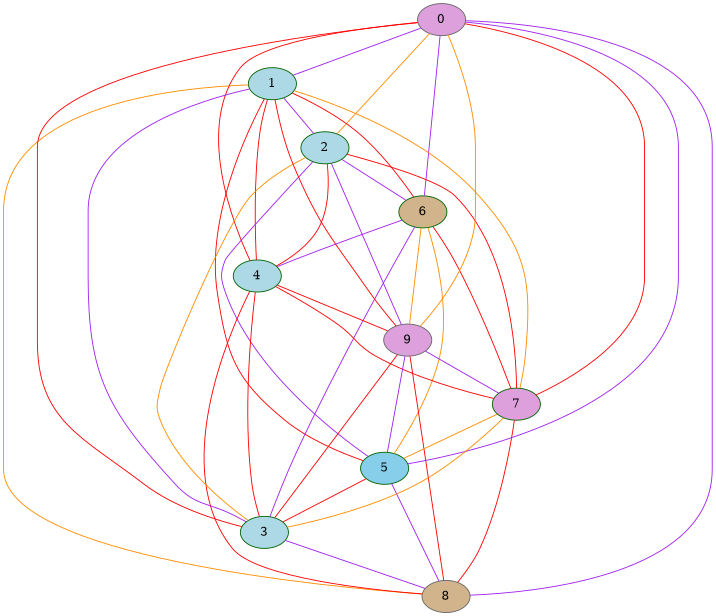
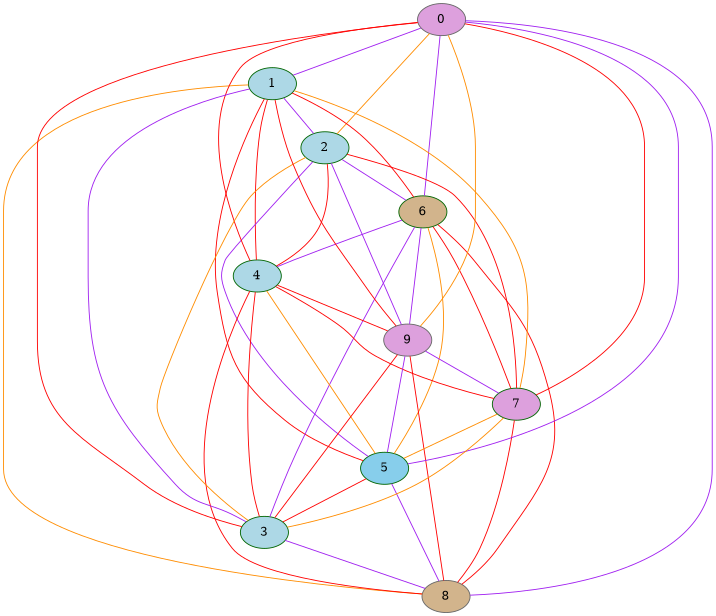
(415, 276) -> (415, 276)
none -> (321, 372)
none -> (551, 401)
